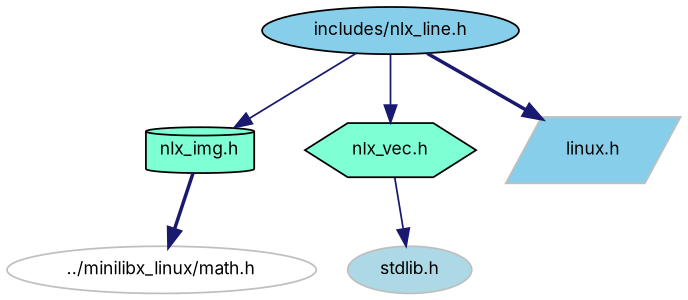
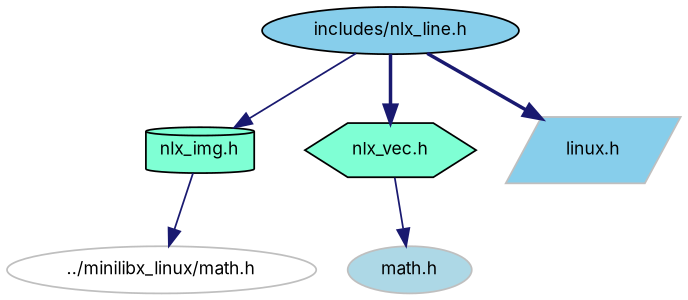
(391, 80) -> (391, 80)
(184, 201) -> (184, 201)
(410, 270) -> (410, 270)
